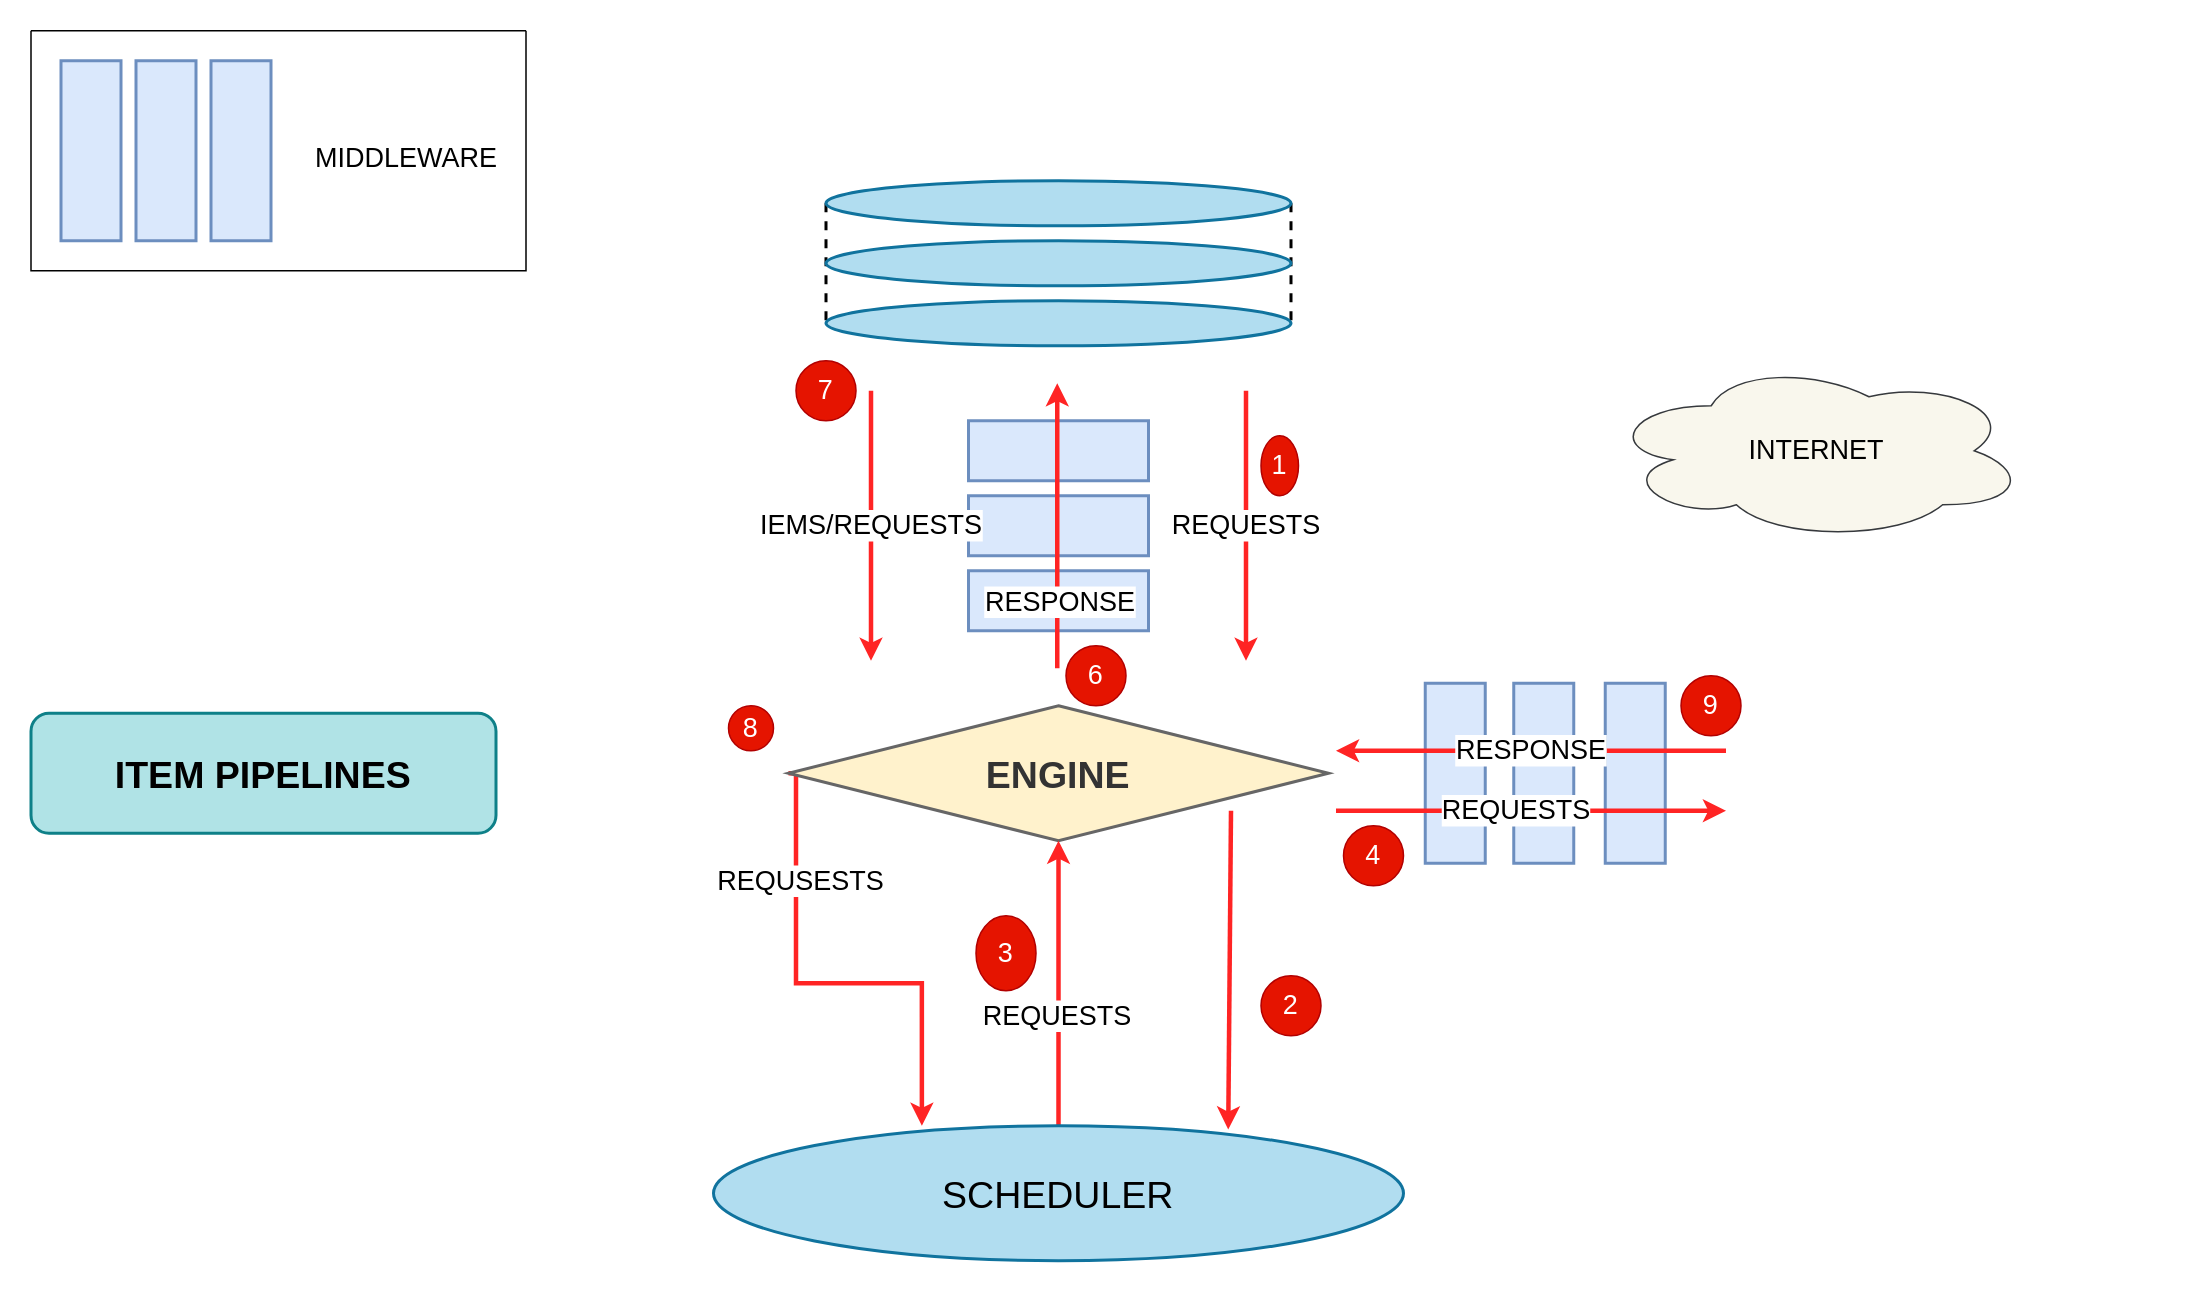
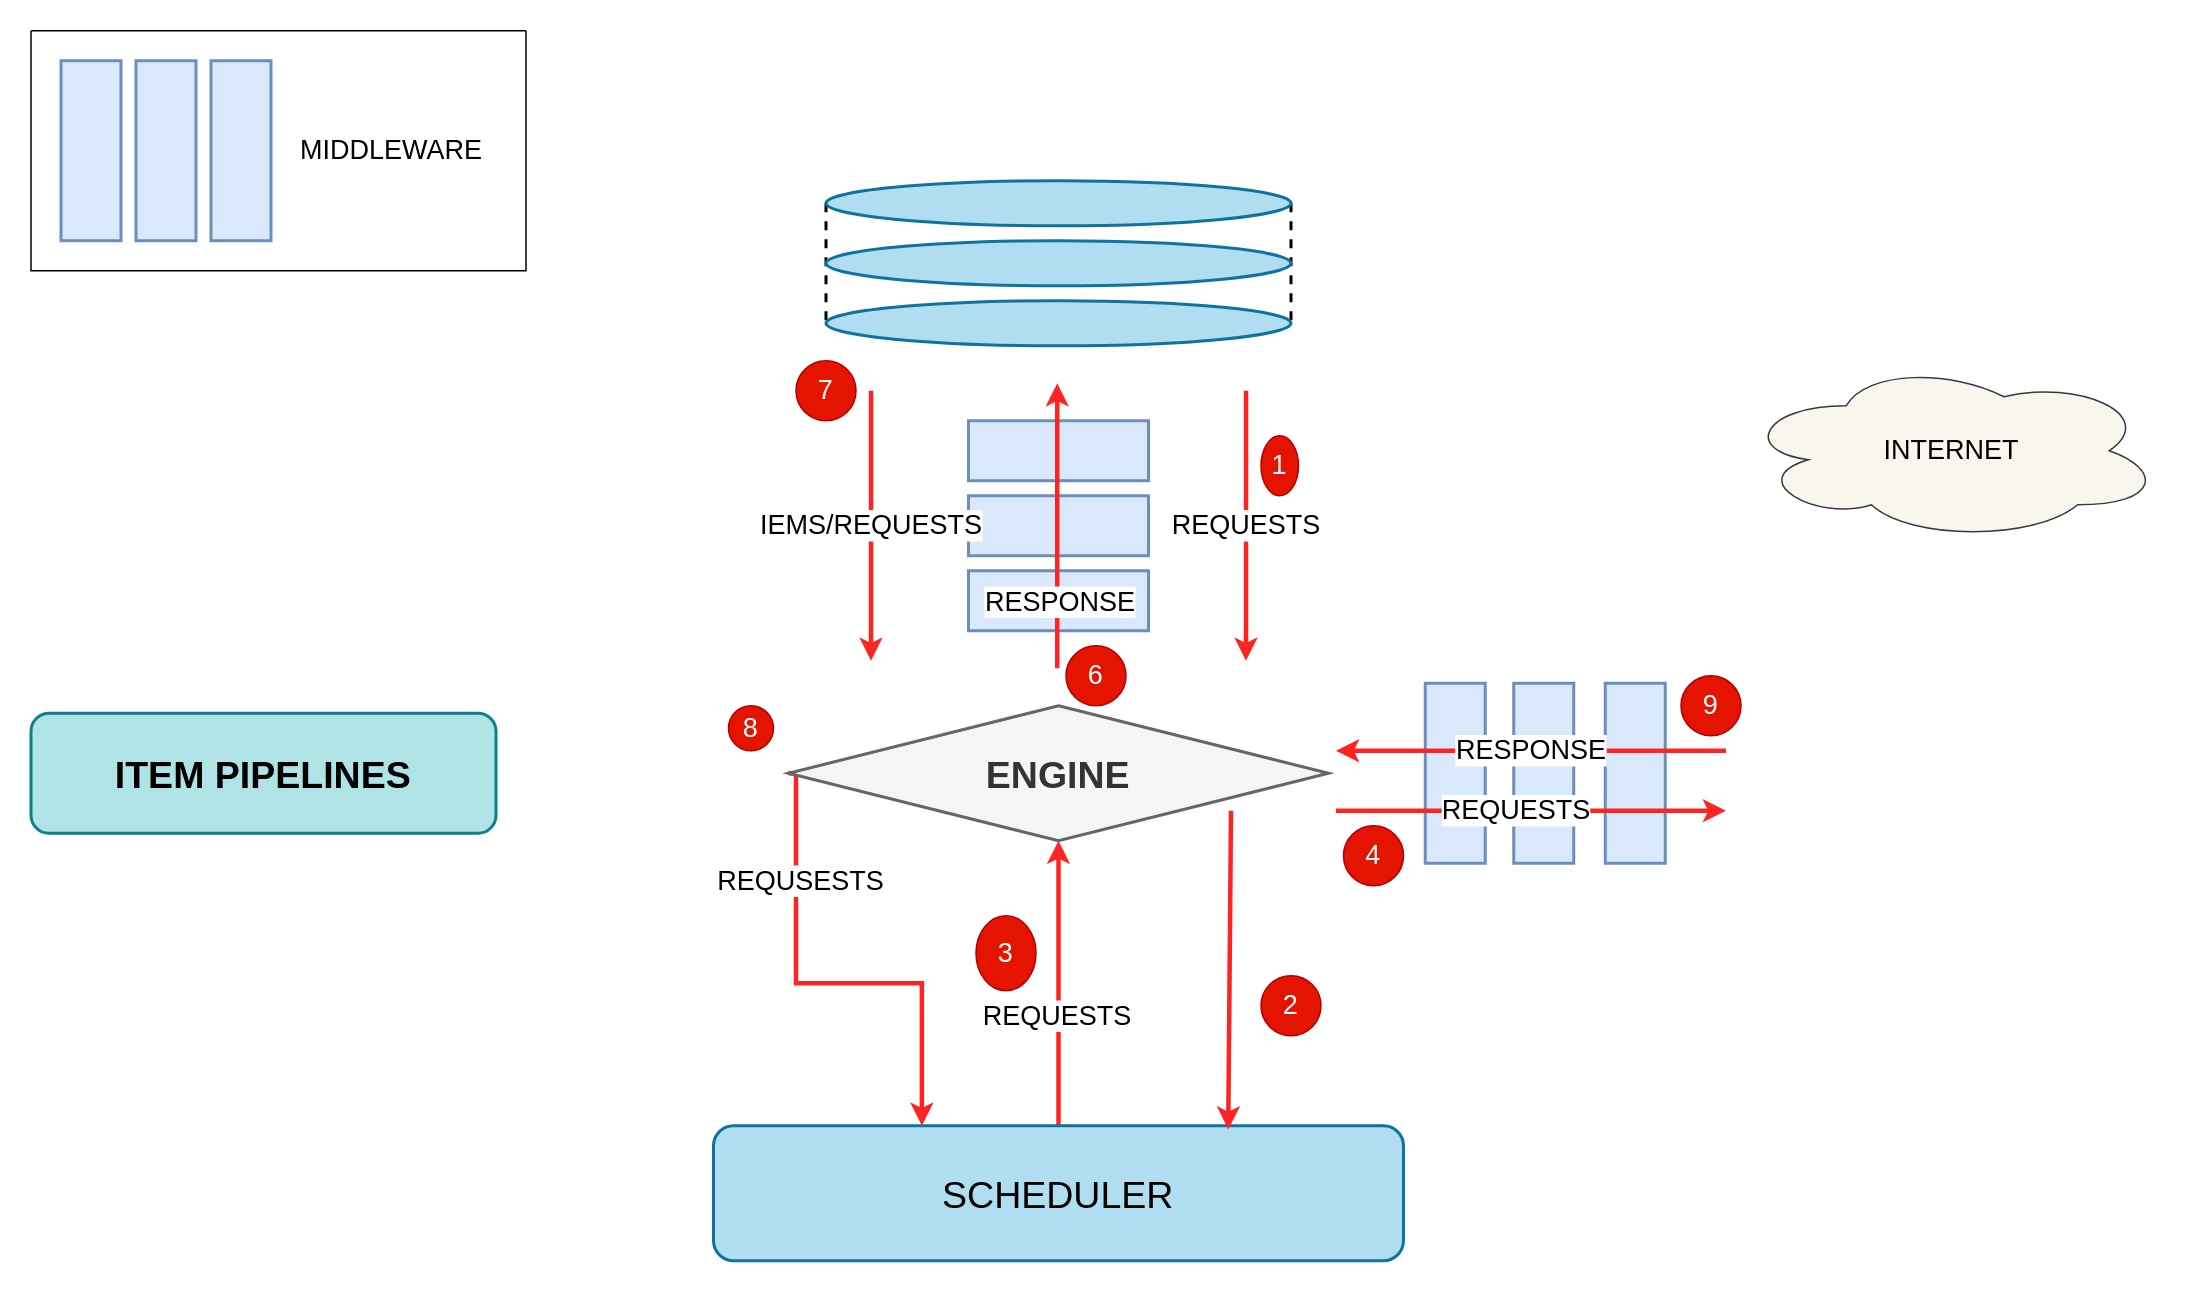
(406, 158) -> (391, 151)
(1816, 451) -> (1951, 451)
(1058, 773) -> (1058, 773)
(1058, 1193) -> (1058, 1193)
